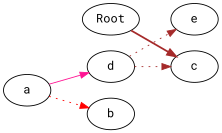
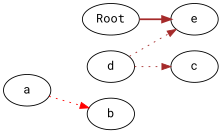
(147, 40) -> (151, 19)
(65, 80) -> none
